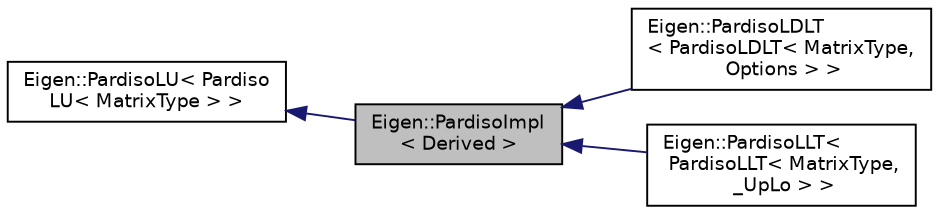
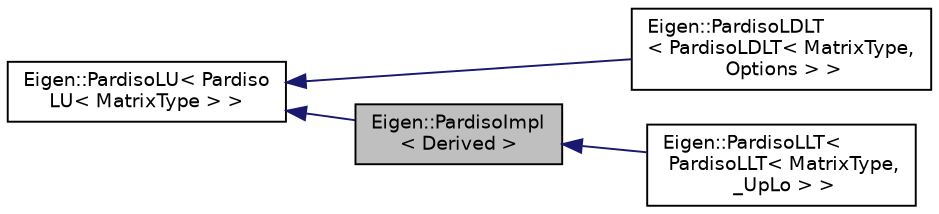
(607, 95) -> (469, 70)
